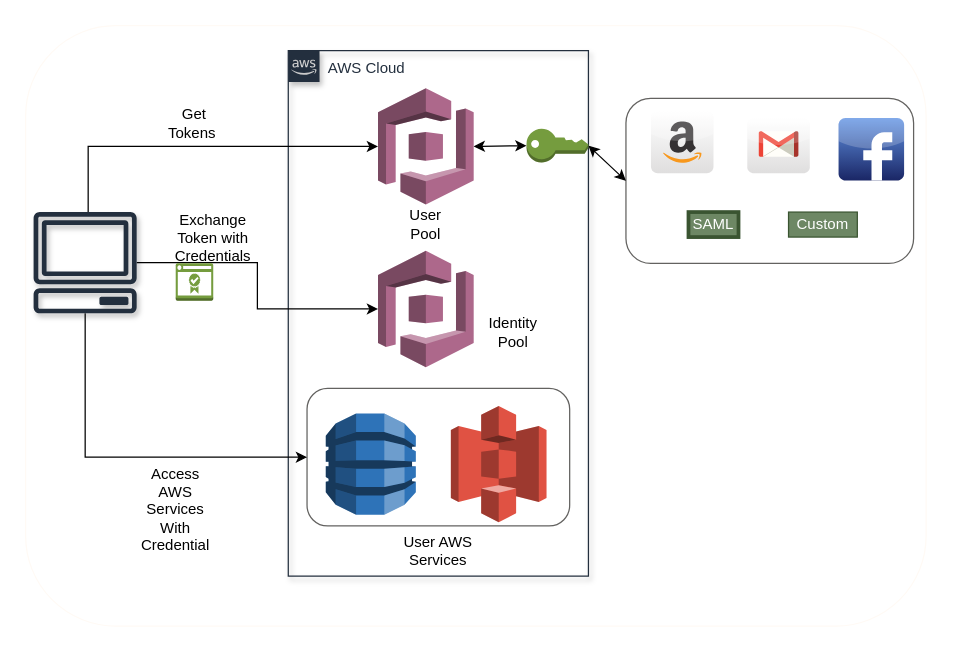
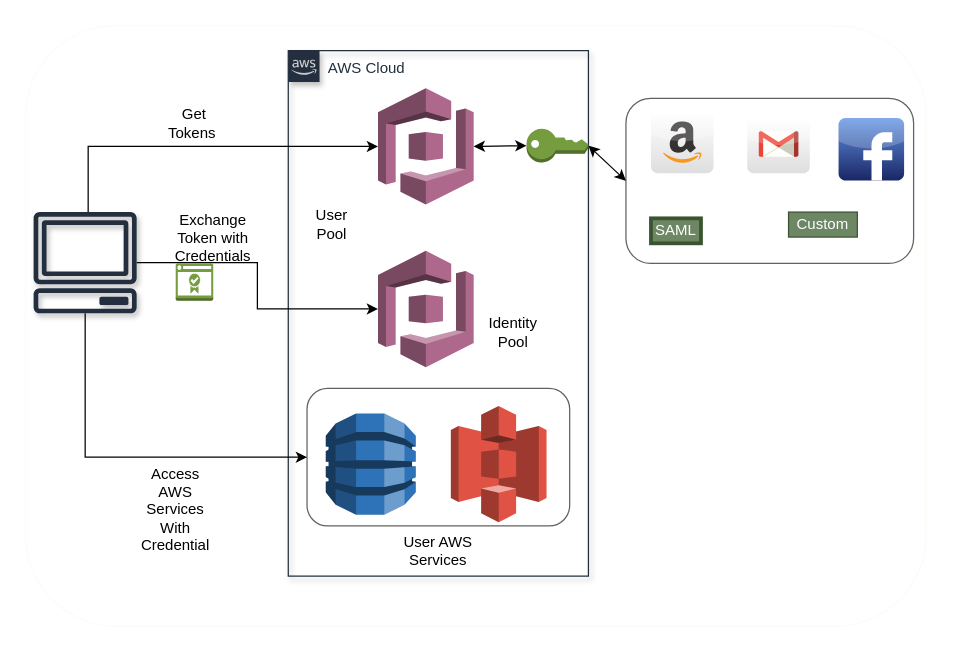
(426, 224) -> (332, 224)
(713, 224) -> (676, 231)
